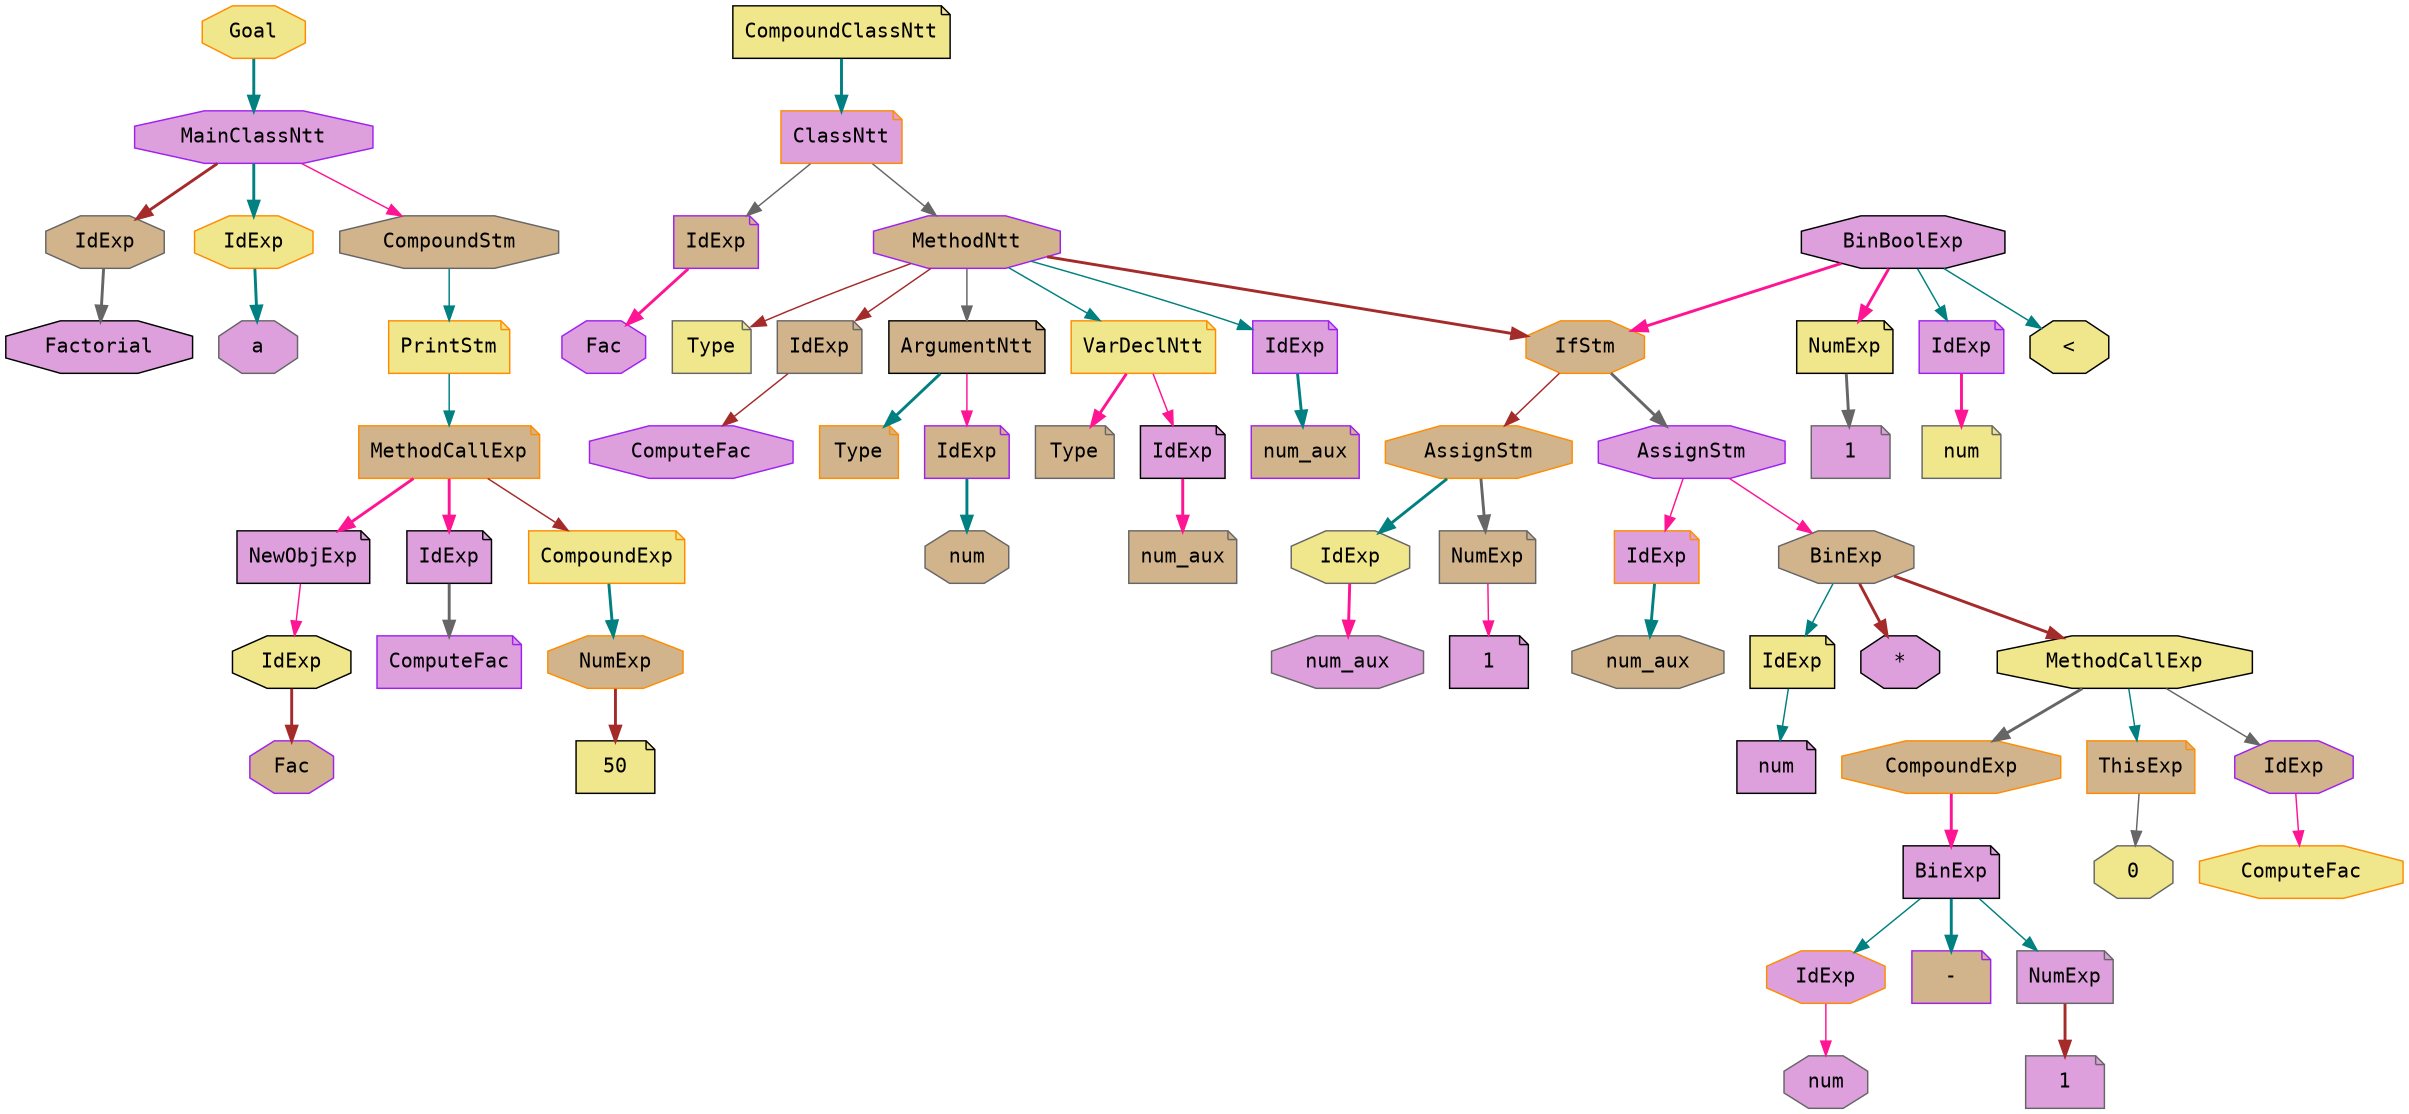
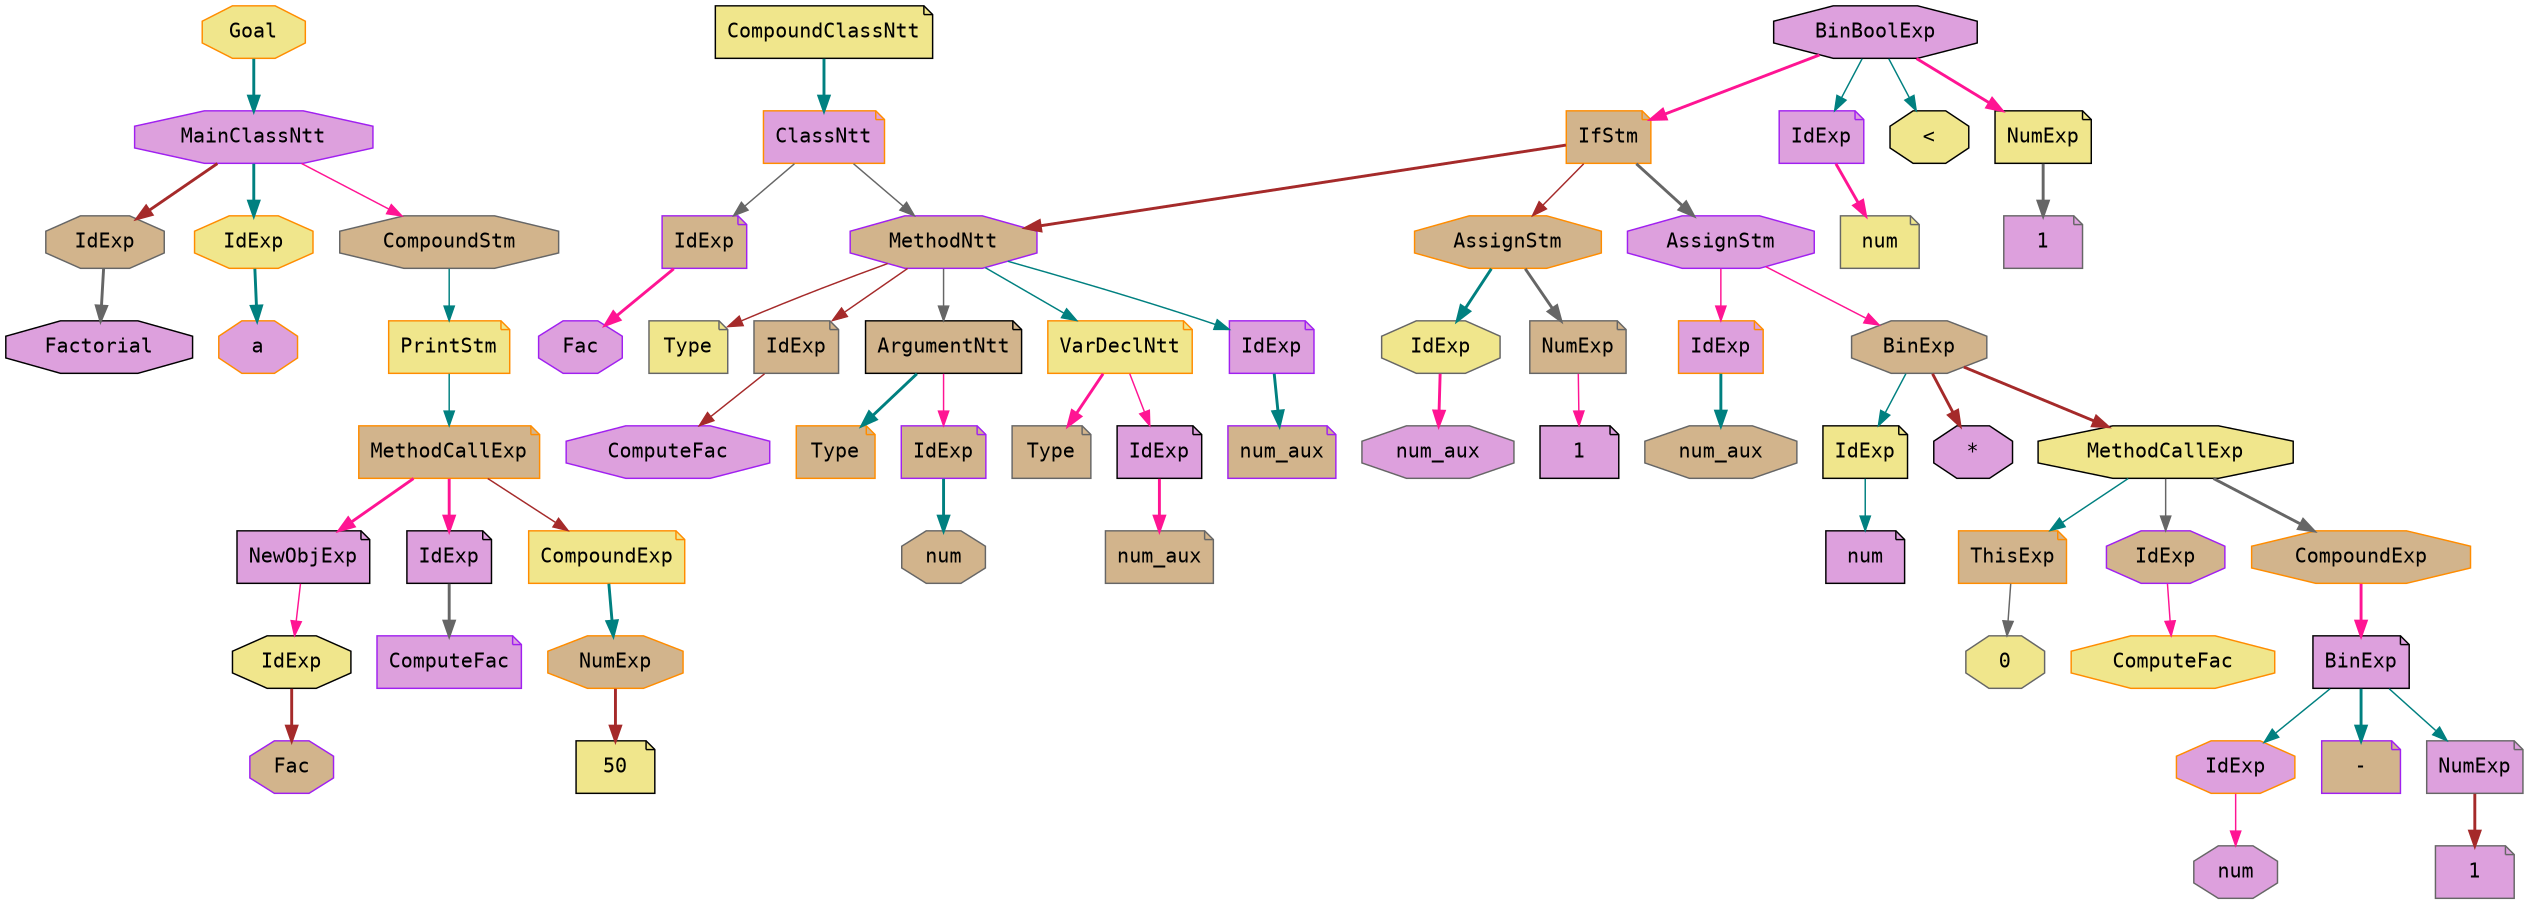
(1279, 295) -> (1303, 185)
(258, 347) -> (258, 347)
(1585, 347) -> (1609, 137)
